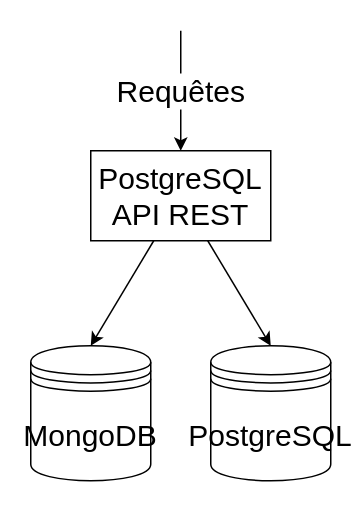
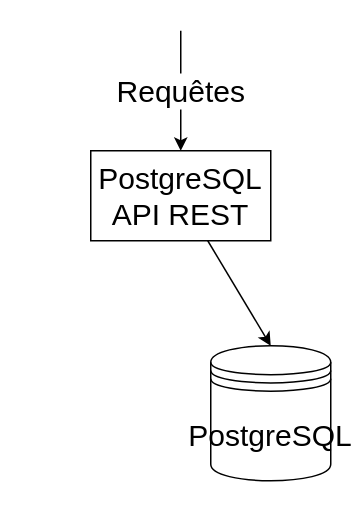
(125, 289) -> none
(91, 413) -> none
